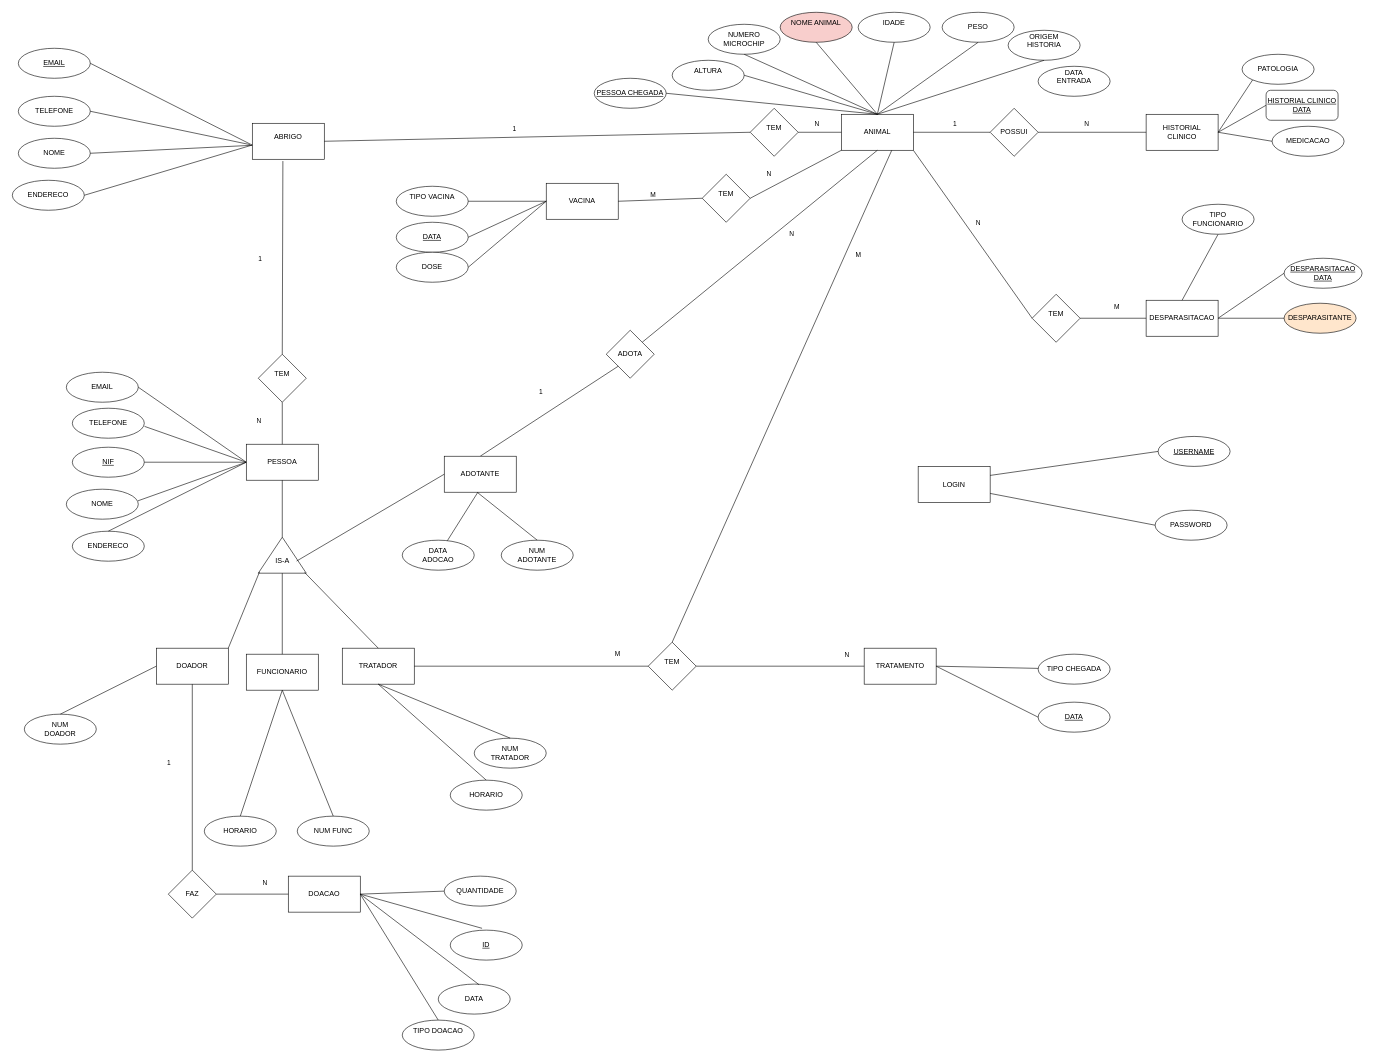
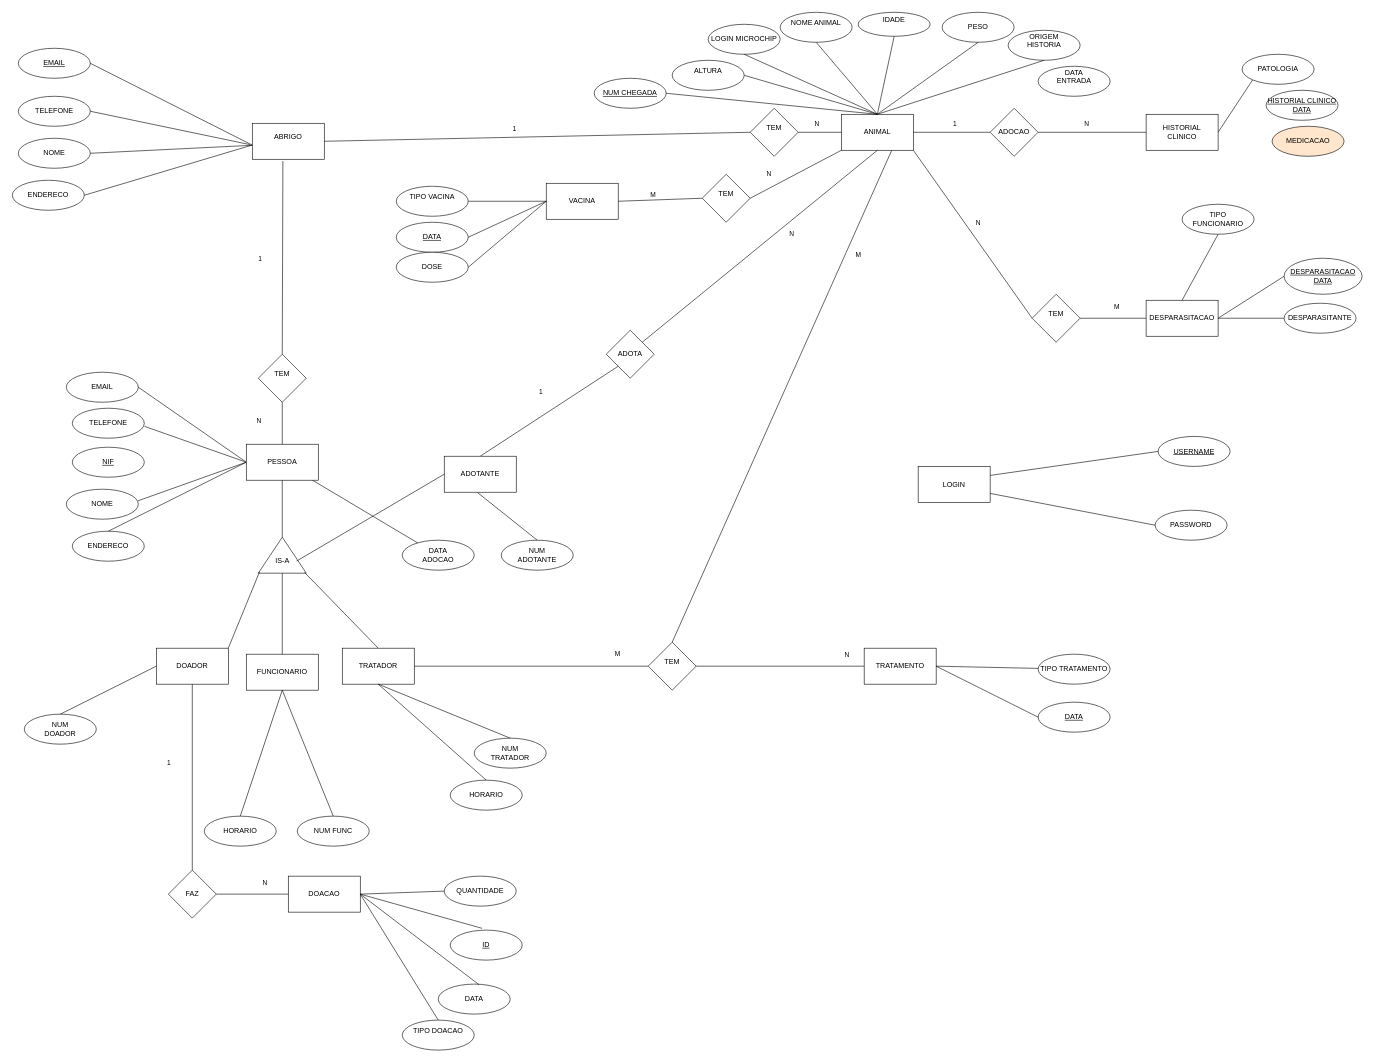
(816, 27) -> (816, 27)
(894, 27) -> (894, 24)
(744, 39) -> (744, 39)
(630, 93) -> (630, 93)
(1302, 105) -> (1302, 105)
(1244, 118) -> none
(1014, 132) -> (1014, 132)
(1246, 137) -> none
(1308, 141) -> (1308, 141)
(1323, 273) -> (1323, 276)
(1320, 318) -> (1320, 318)
(193, 462) -> none
(462, 518) -> (365, 512)
(1074, 669) -> (1074, 669)
